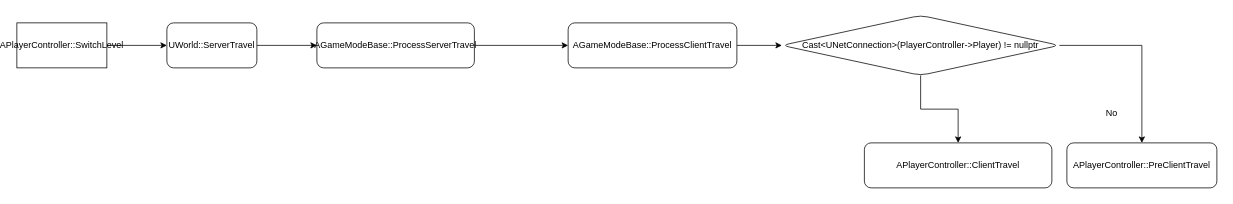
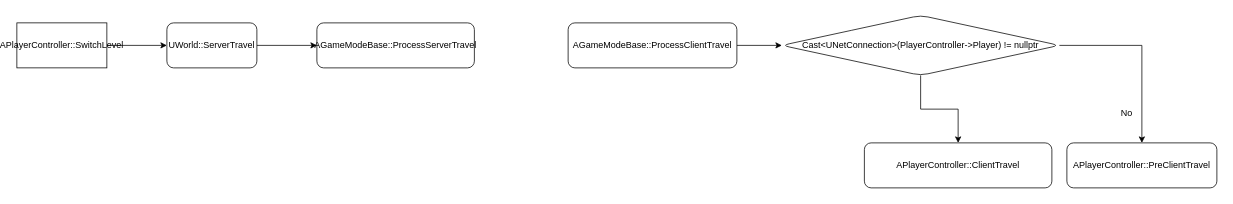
(519, 45) -> none
(1112, 113) -> (1127, 113)
